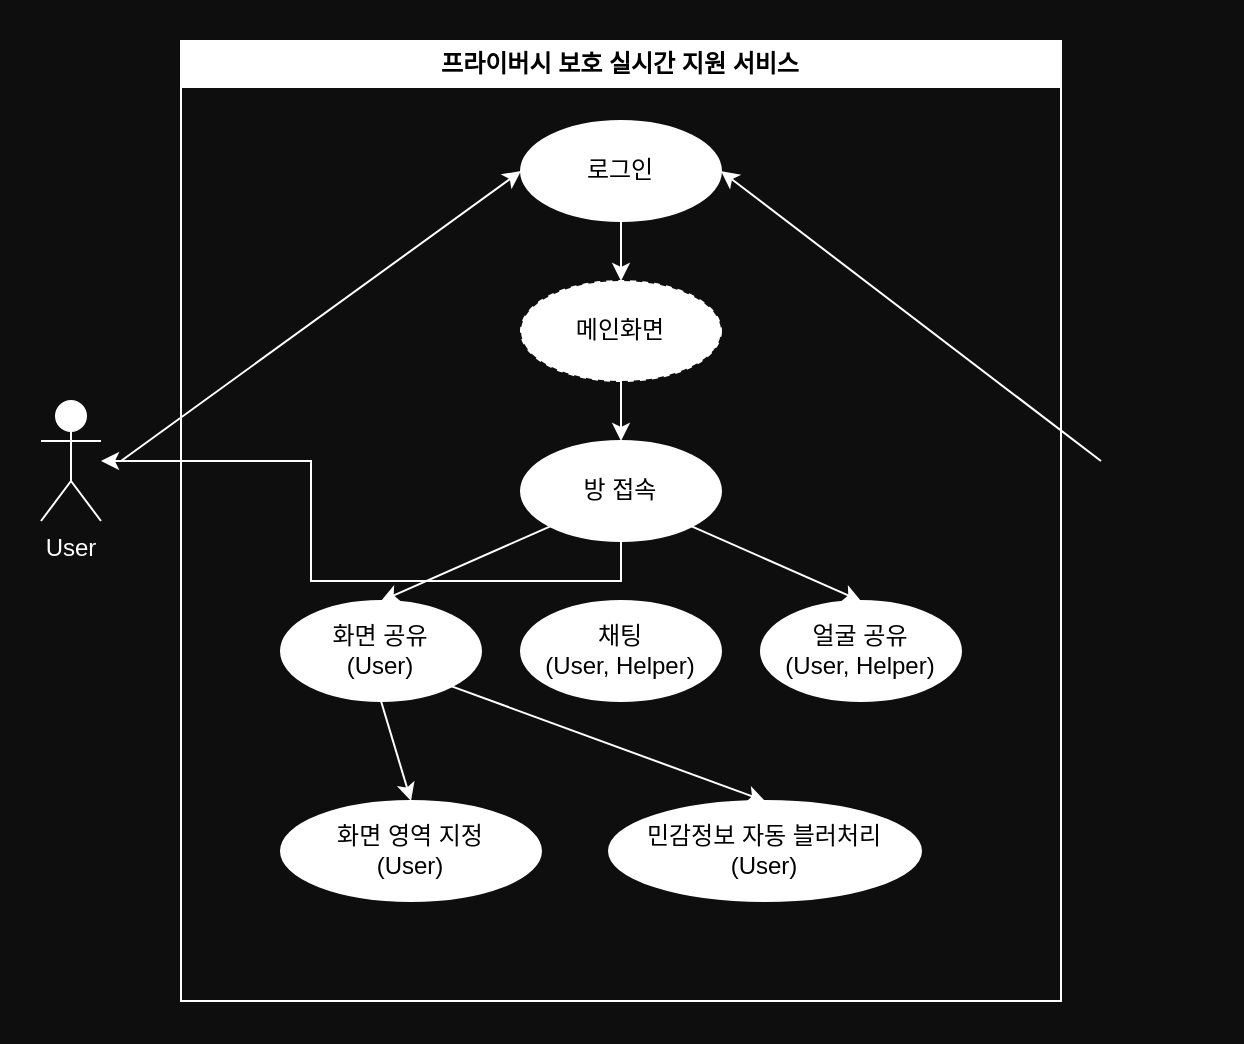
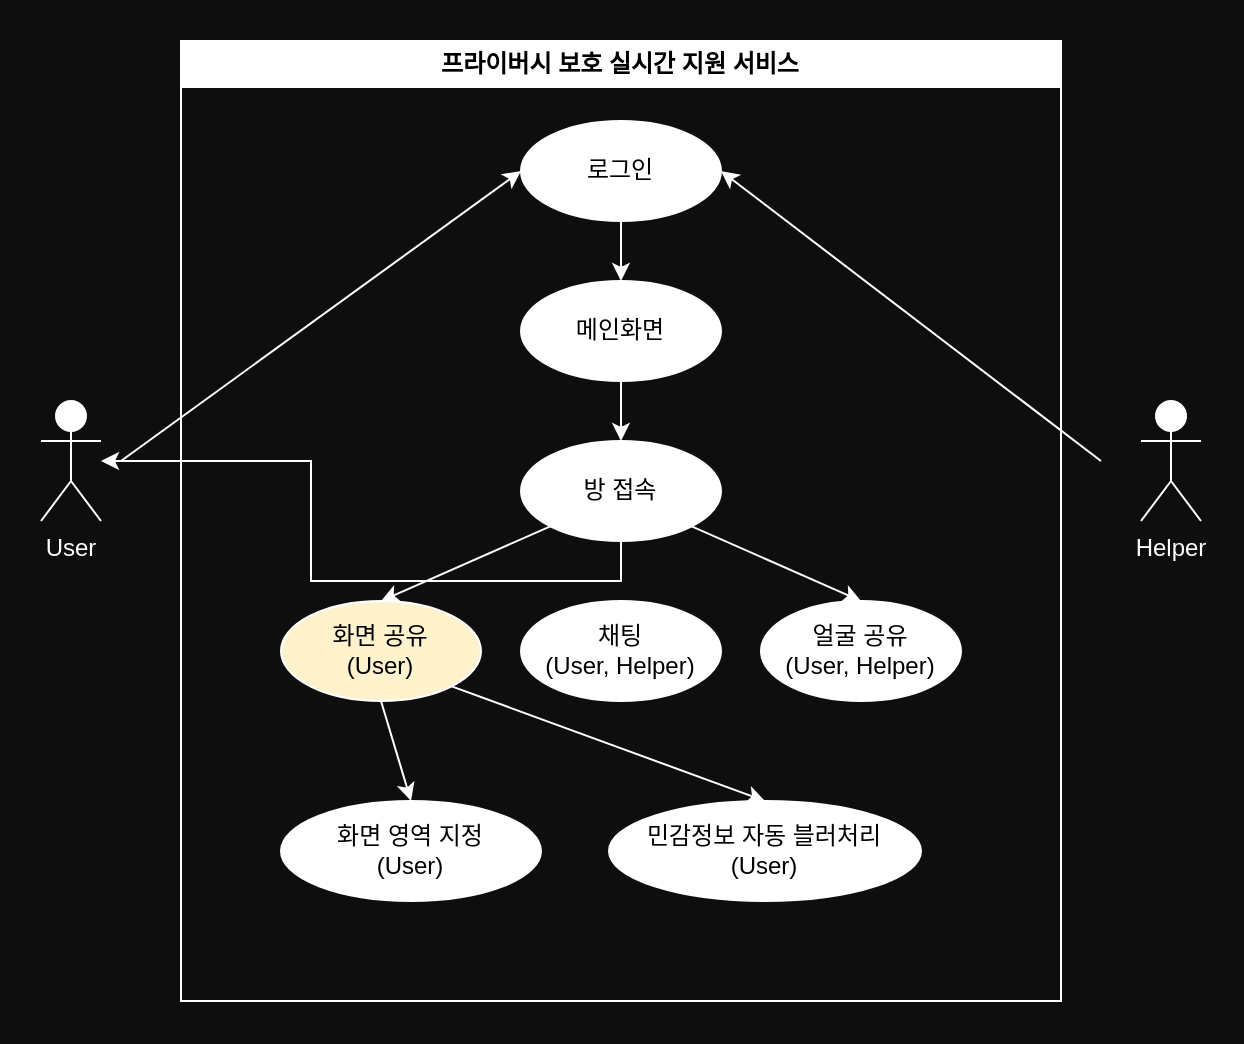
(621, 331) -> (621, 331)
none -> (1171, 461)
(381, 651) -> (381, 651)
